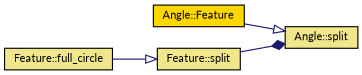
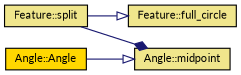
(199, 16) -> (46, 59)
(322, 37) -> (182, 59)
(129, 59) -> (102, 16)
